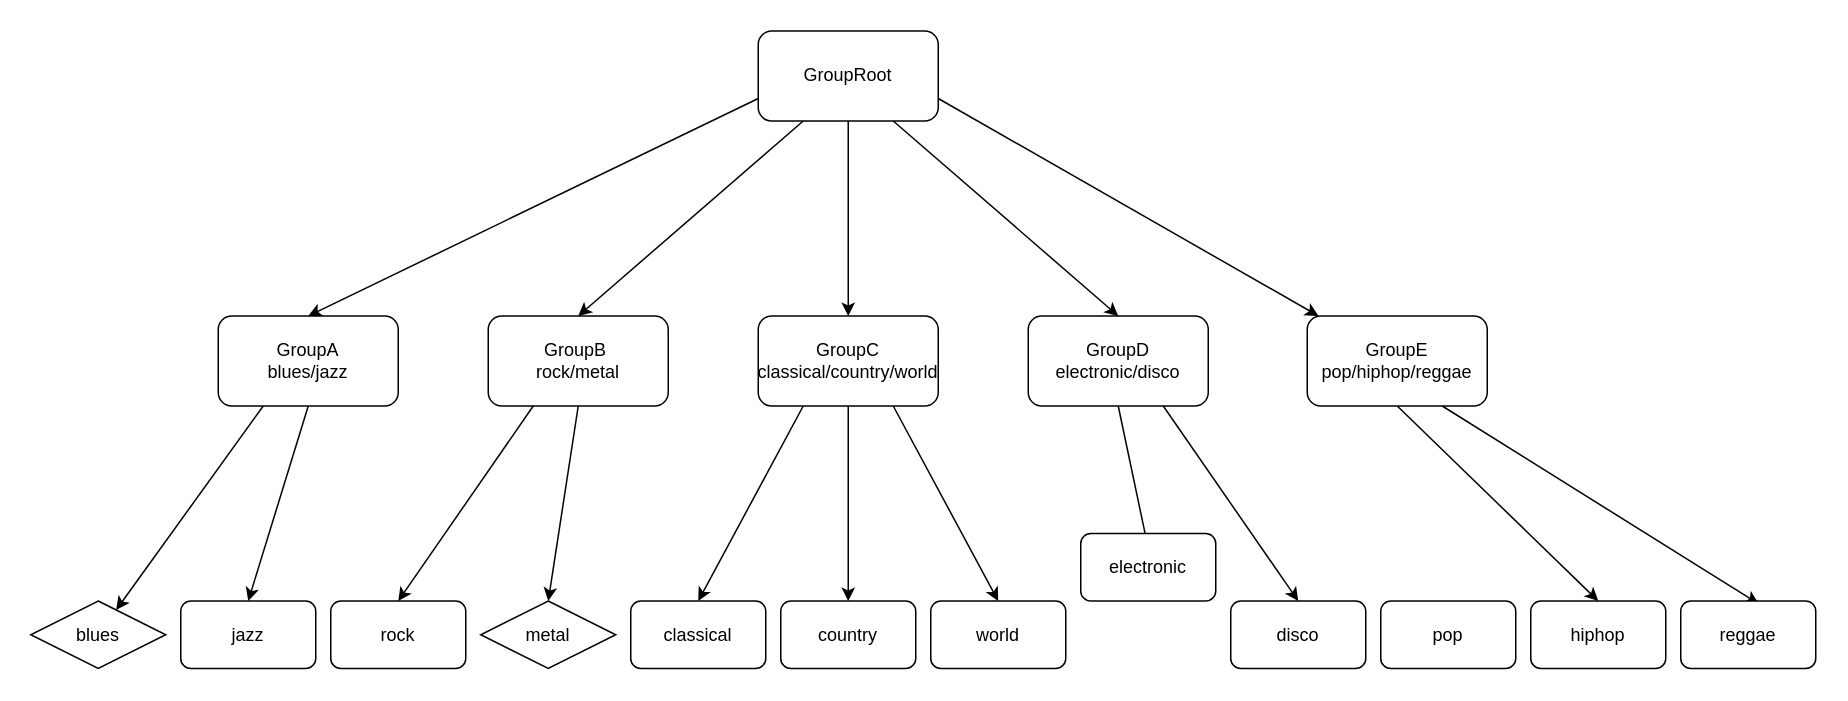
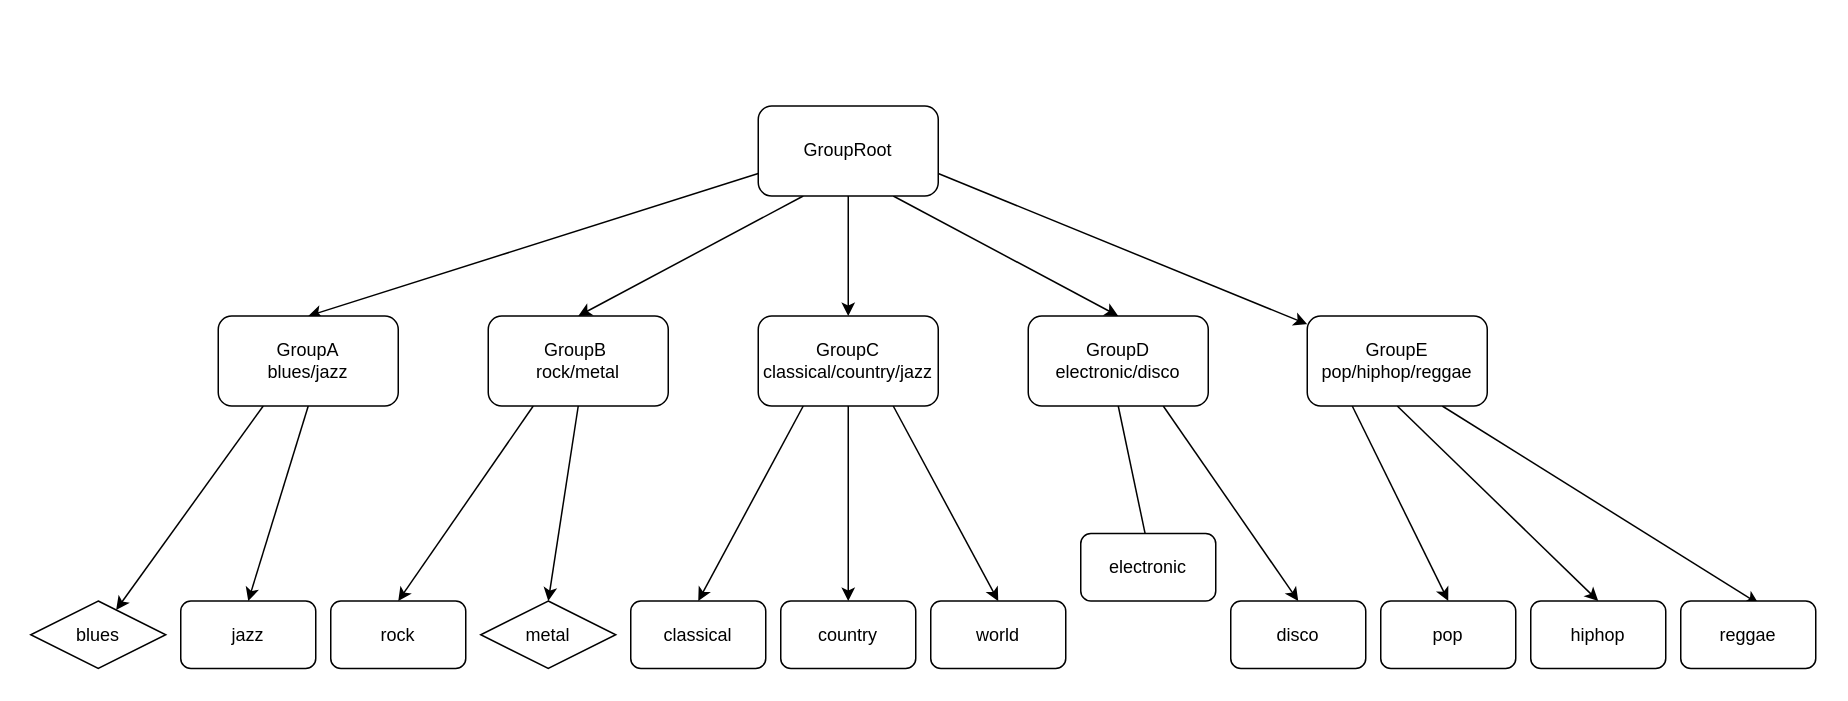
(848, 76) -> (848, 151)
(848, 361) -> (848, 361)
none -> (1398, 499)
